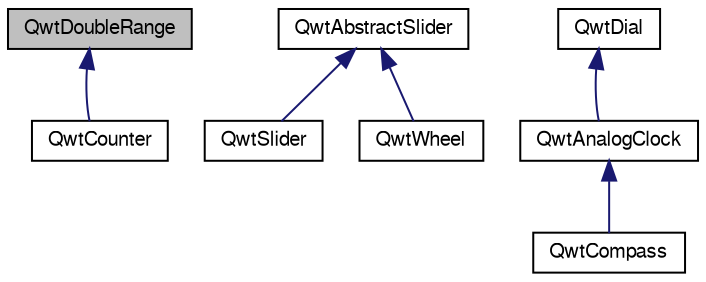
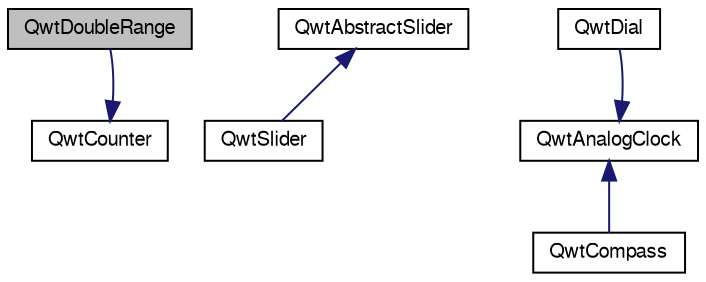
(87, 95) -> (113, 75)
(596, 95) -> (622, 75)
(421, 141) -> none
